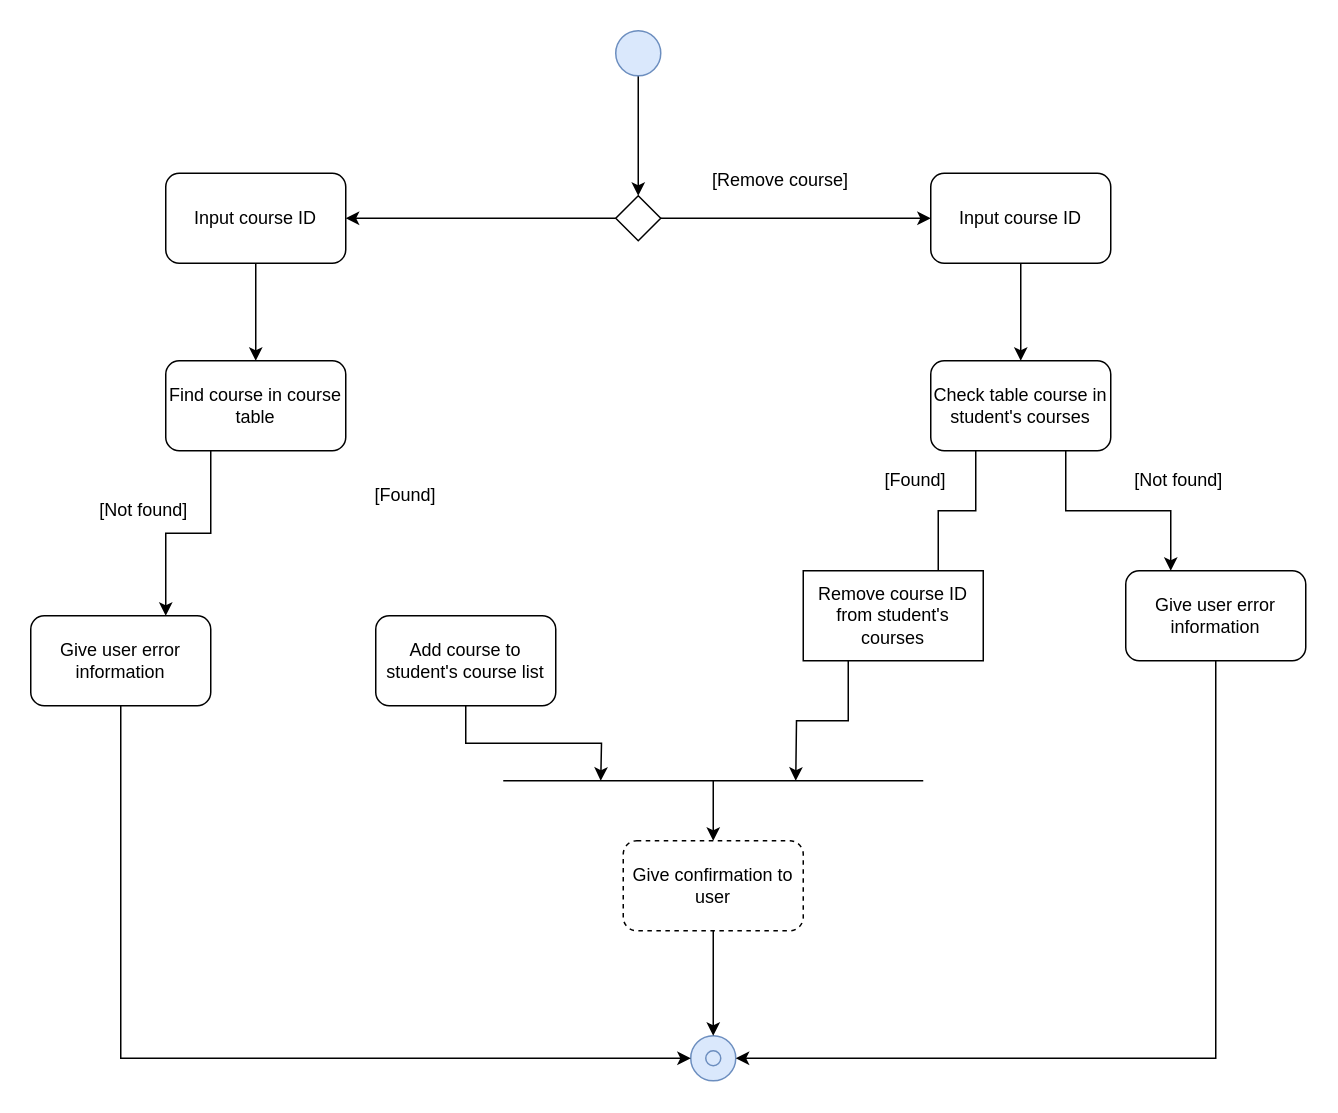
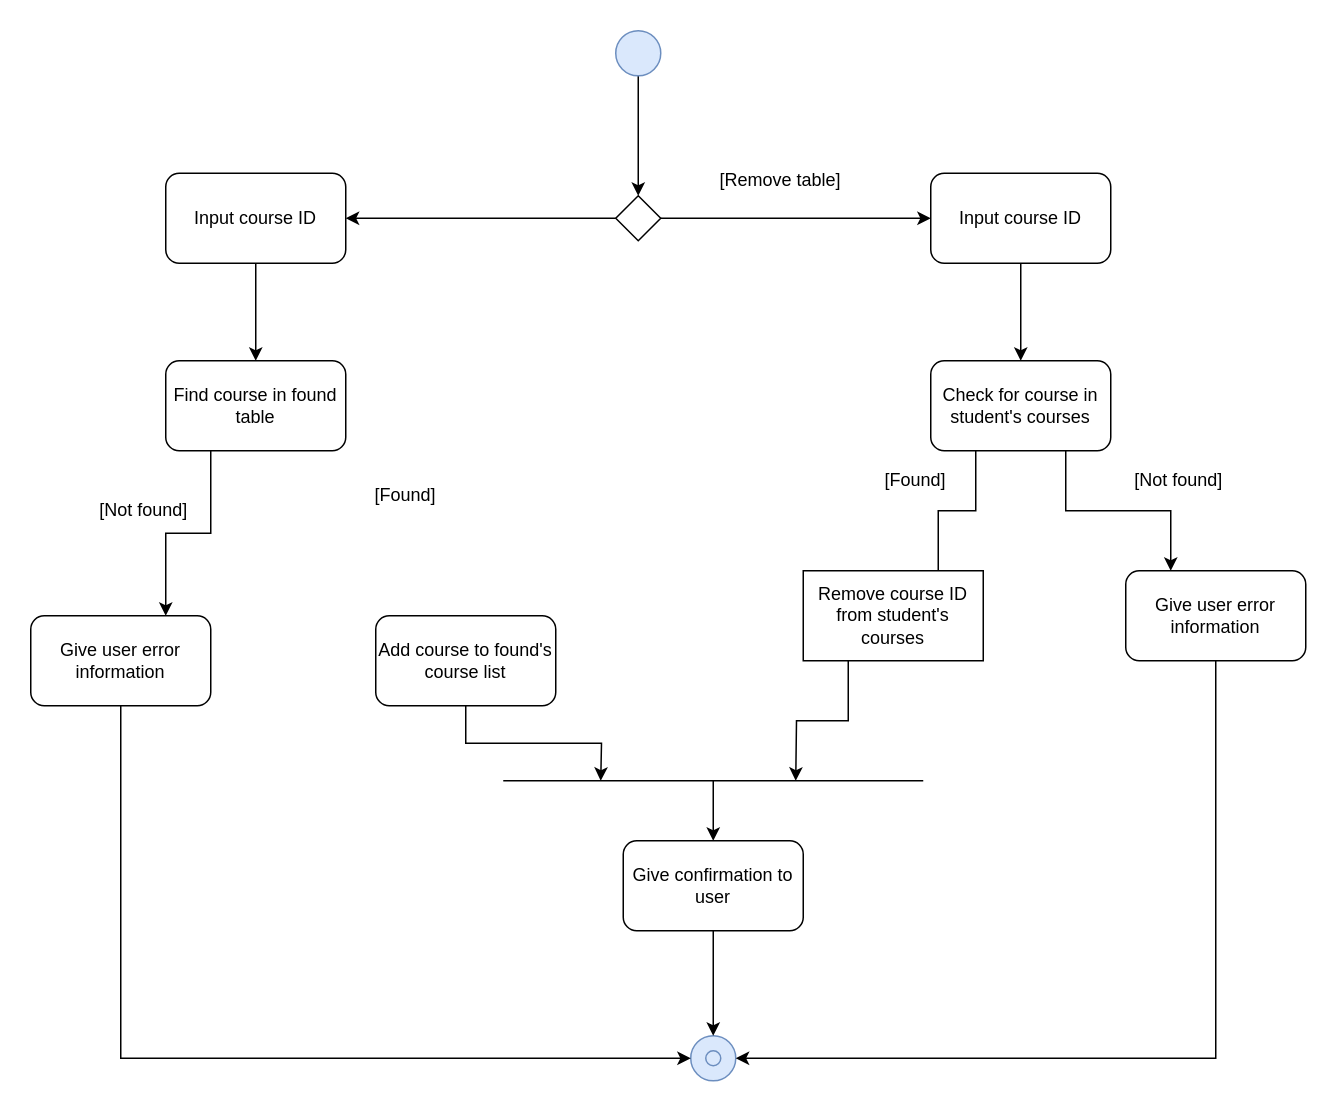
(781, 181) -> (781, 181)
(256, 406) -> (256, 406)
(1021, 406) -> (1021, 406)
(466, 661) -> (466, 661)
(713, 886) -> (713, 886)
